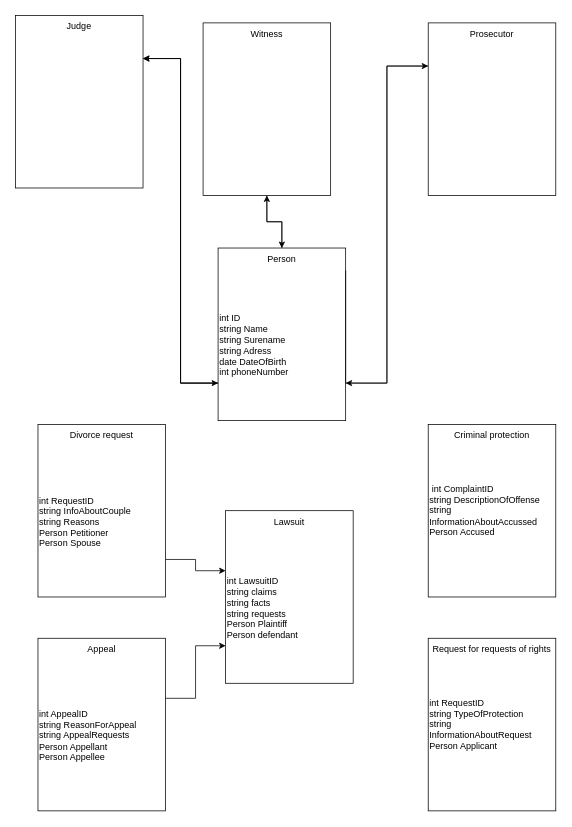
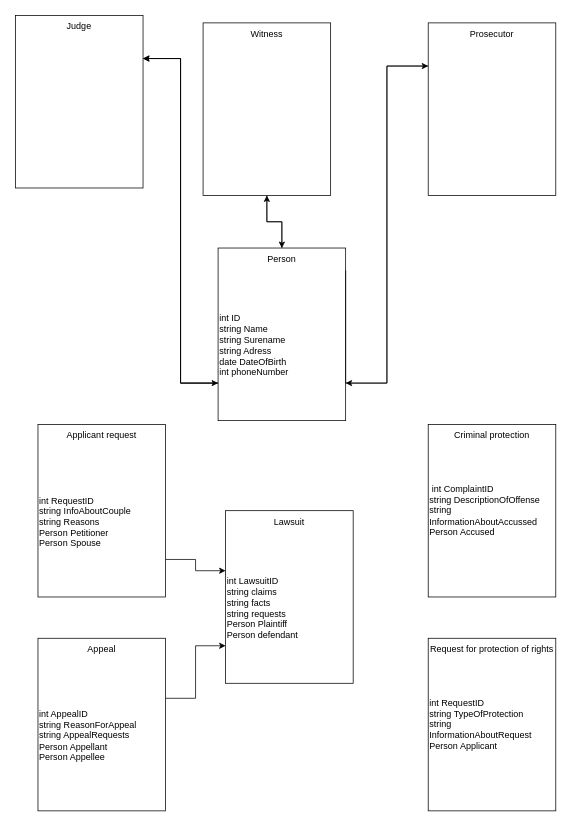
(102, 435) -> (102, 435)
(492, 649) -> (492, 649)
